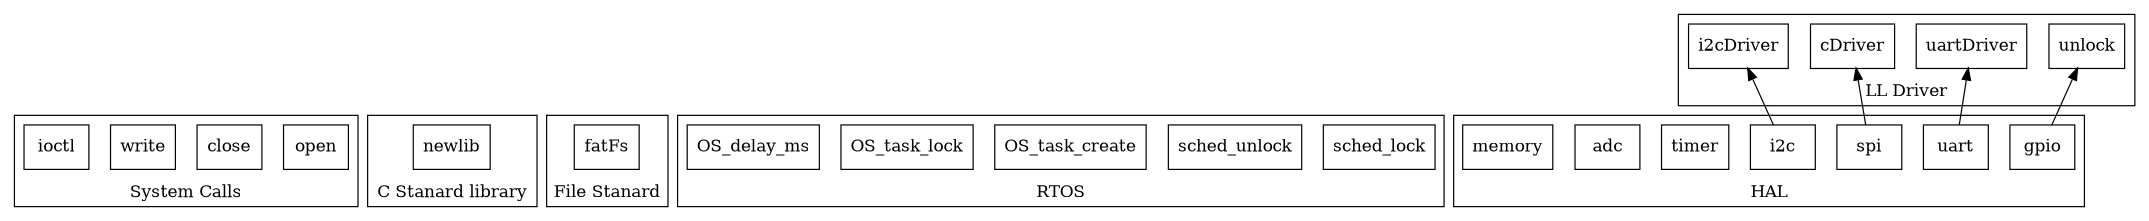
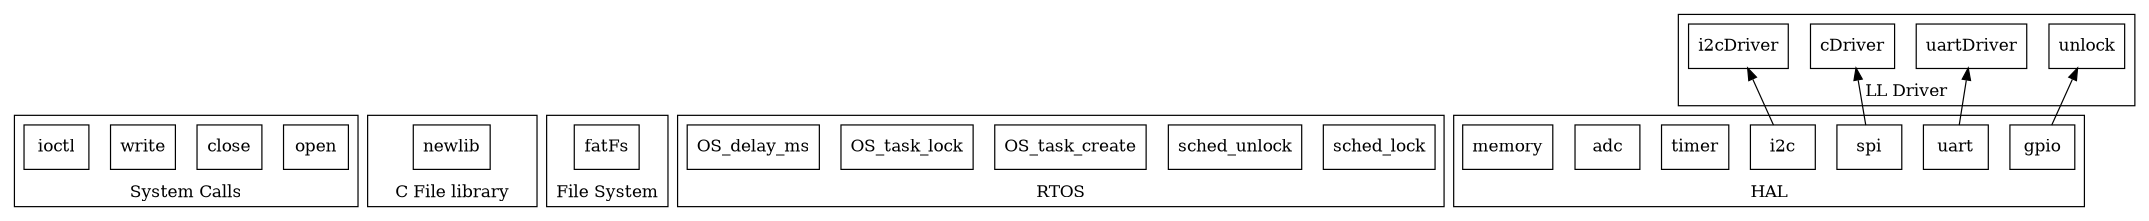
(452, 193) -> (452, 193)
(607, 193) -> (607, 193)
